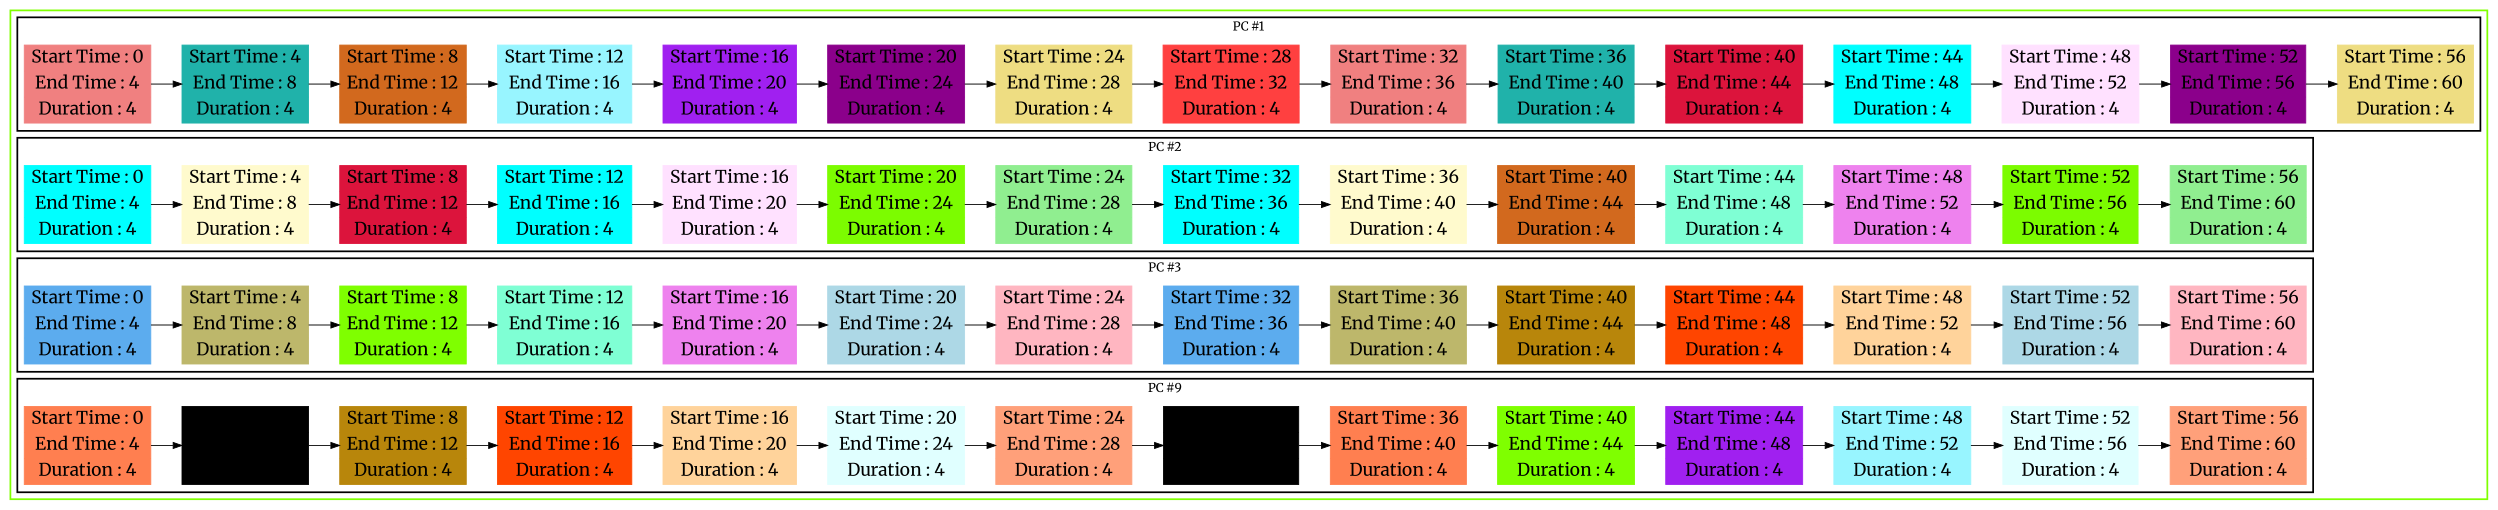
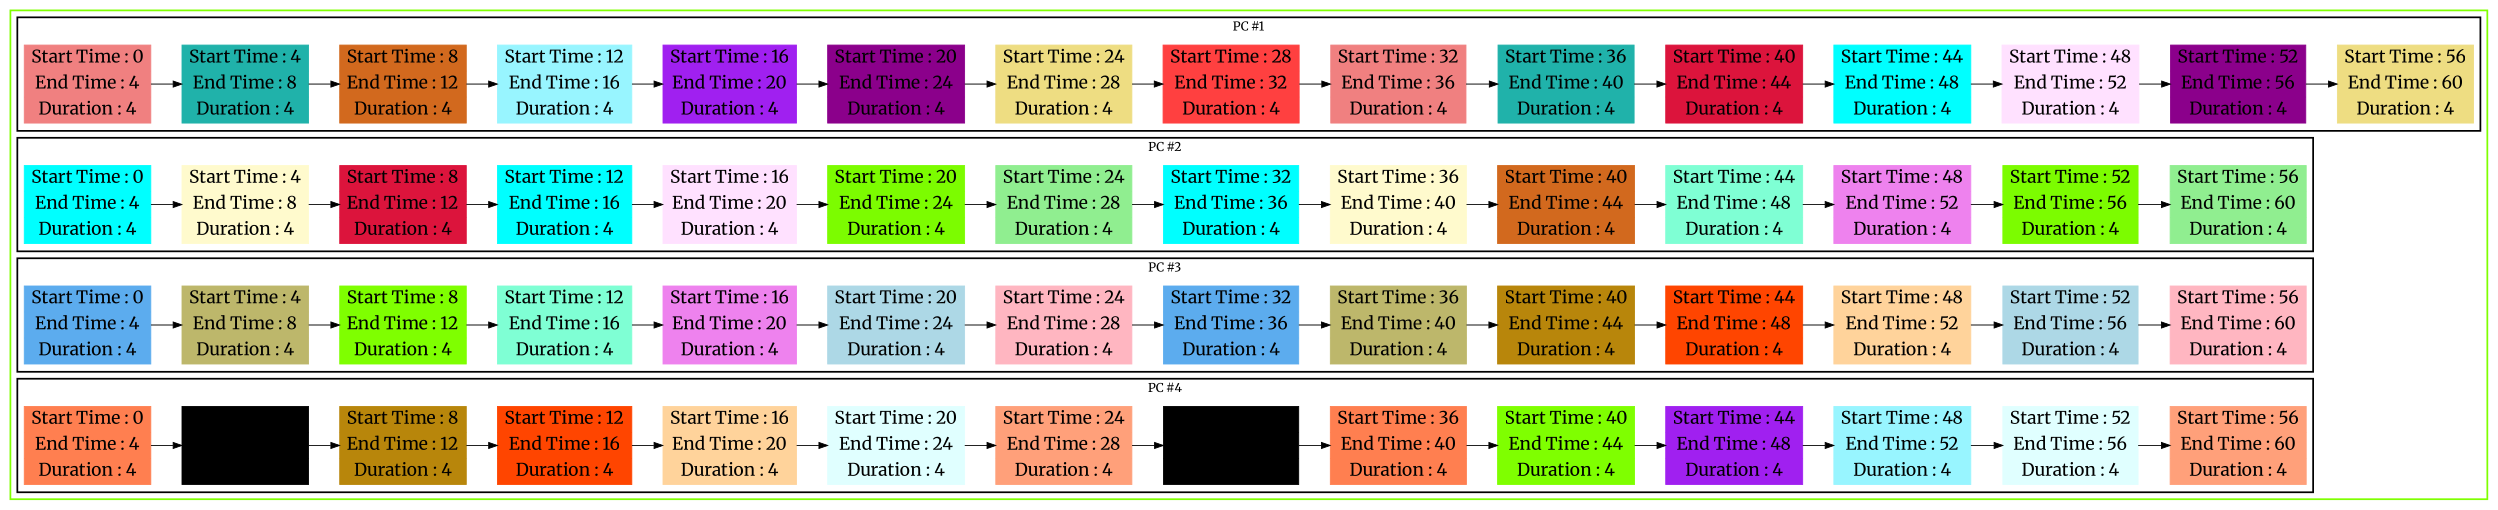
(1165, 389) -> (1165, 389)
